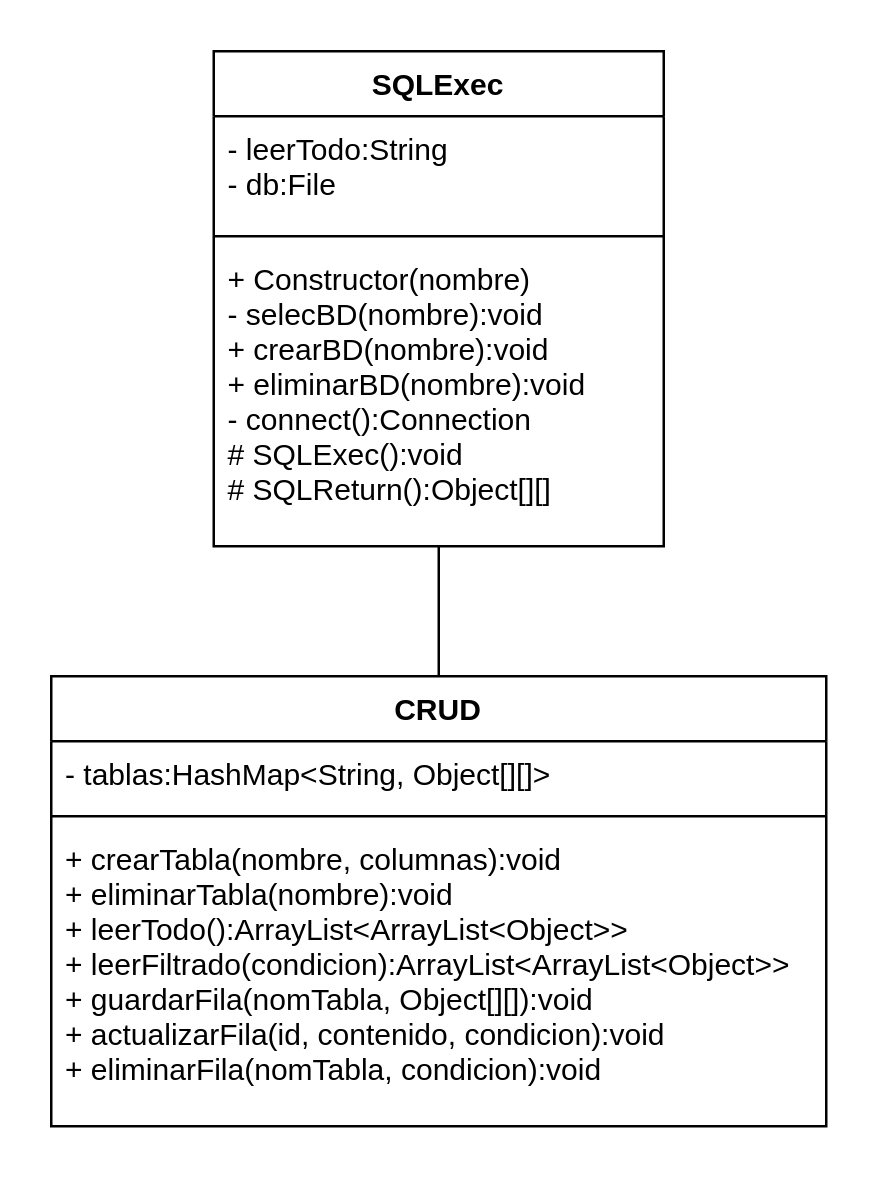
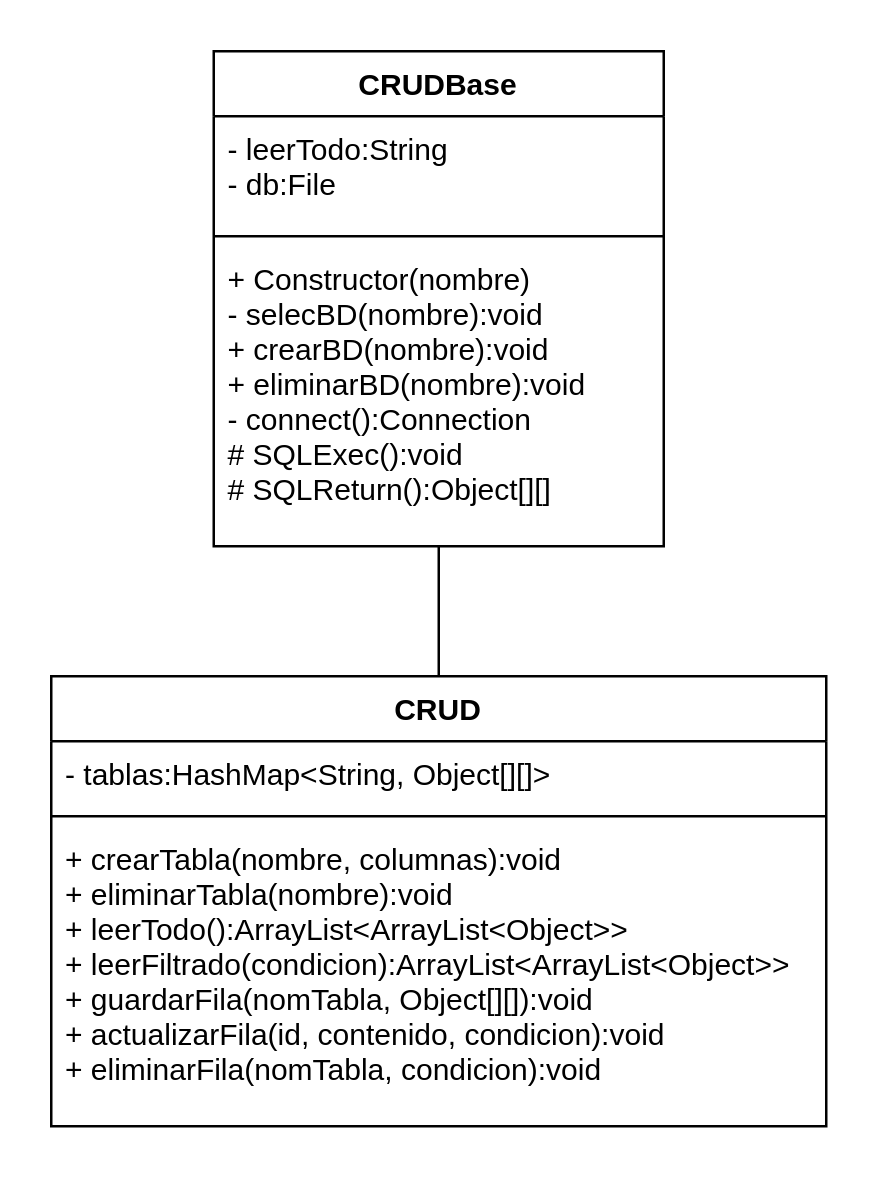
(438, 85) -> (438, 85)
